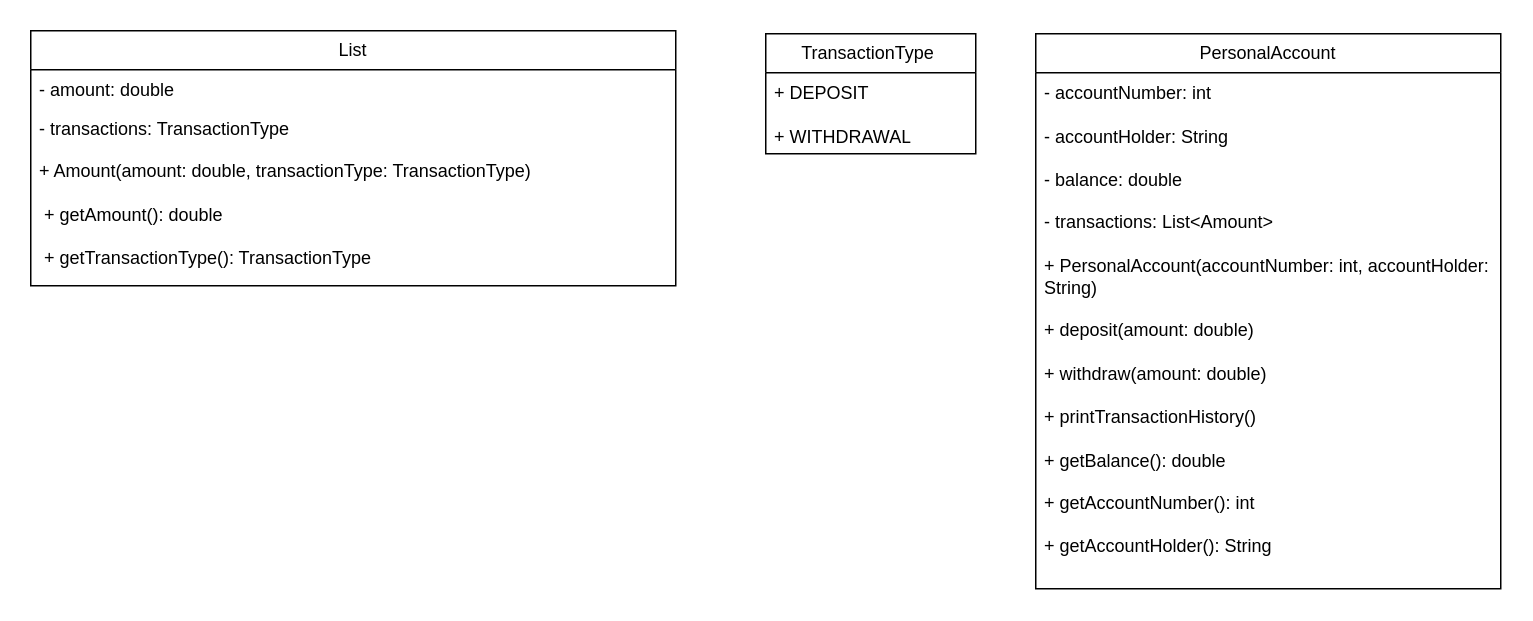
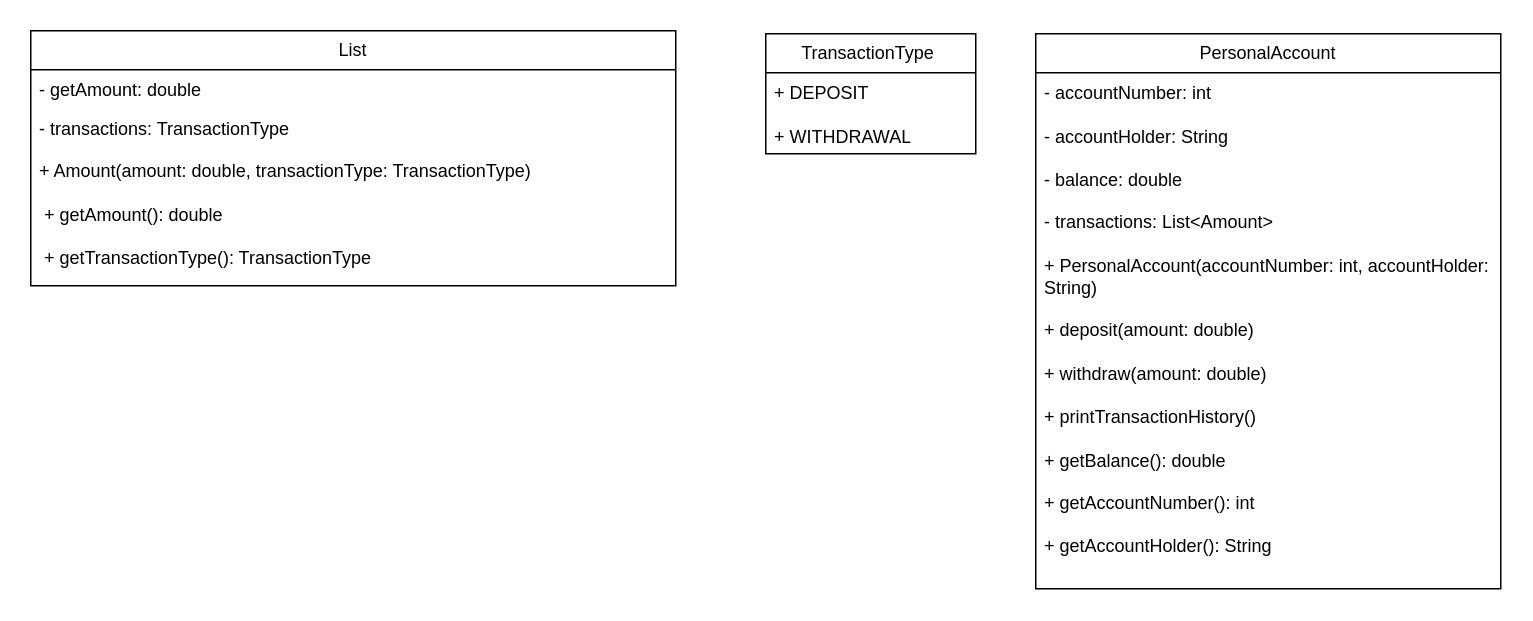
(111, 91) -> (126, 91)
